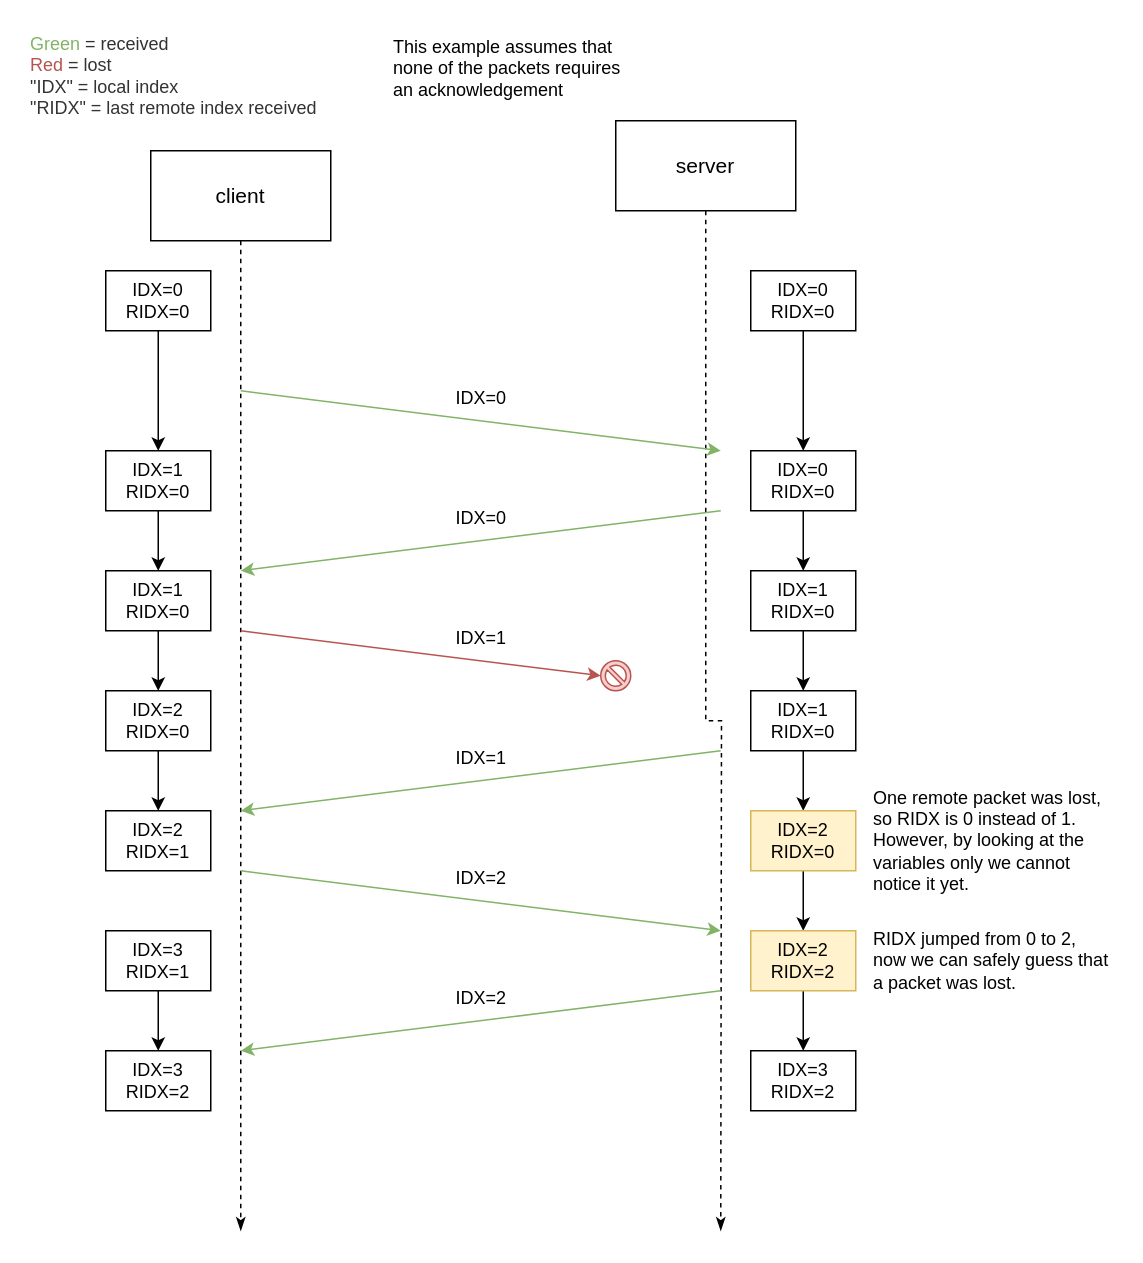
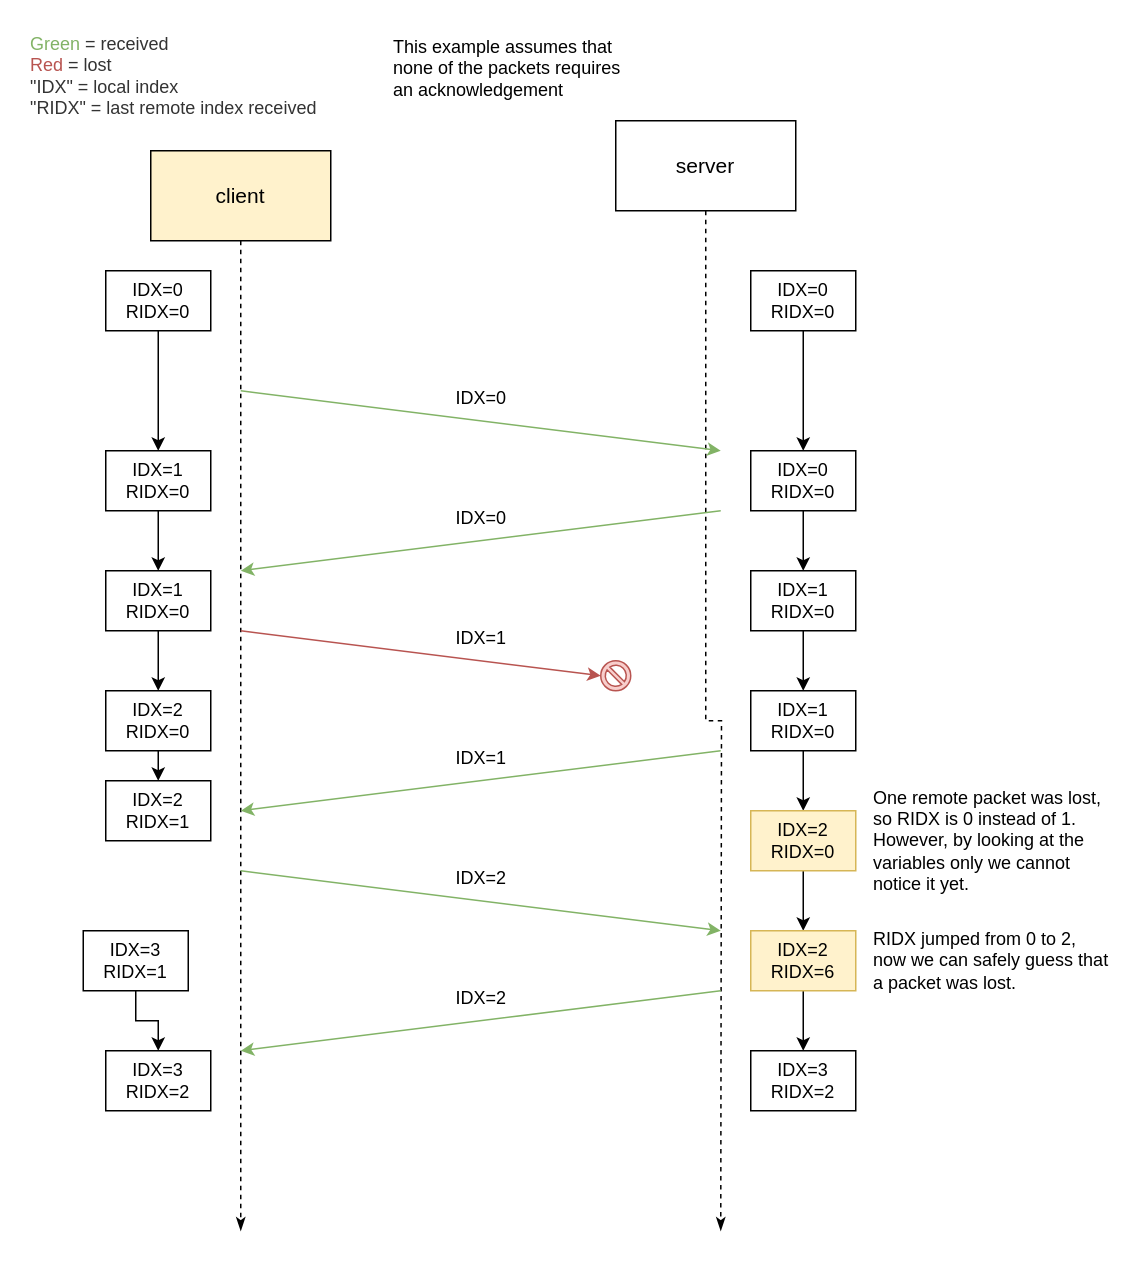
(241, 196) -> (241, 196)
(158, 841) -> (158, 811)
(158, 961) -> (136, 961)
(803, 961) -> (803, 961)
